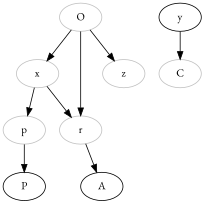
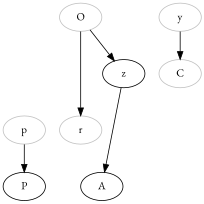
(180, 17) -> (180, 17)
(38, 74) -> none
(124, 74) -> (124, 74)
(90, 154) -> (114, 126)
